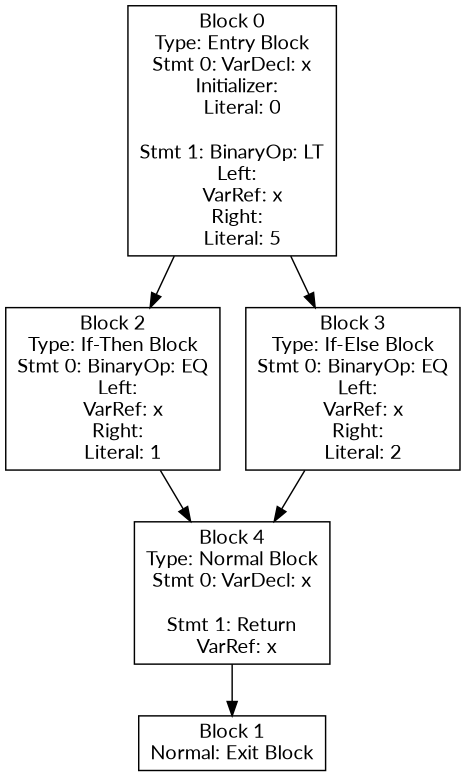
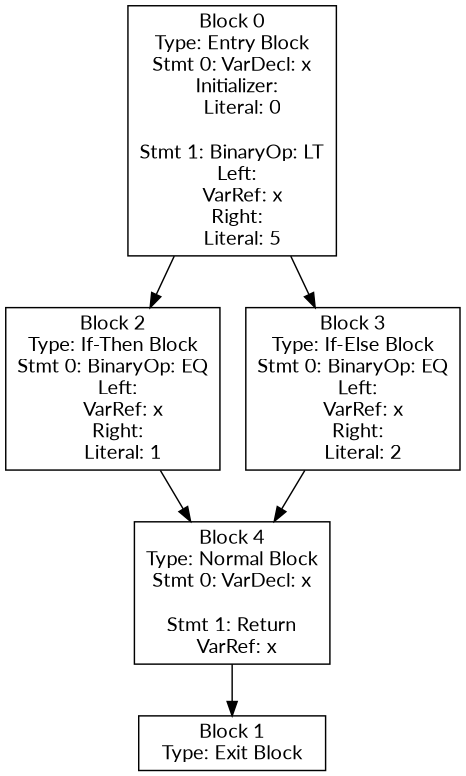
(232, 743) -> (232, 743)
